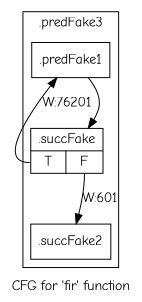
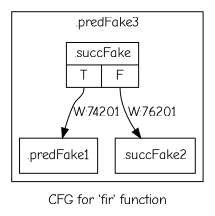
(99, 98) -> none
(67, 103) -> (97, 113)
(100, 199) -> (152, 113)
